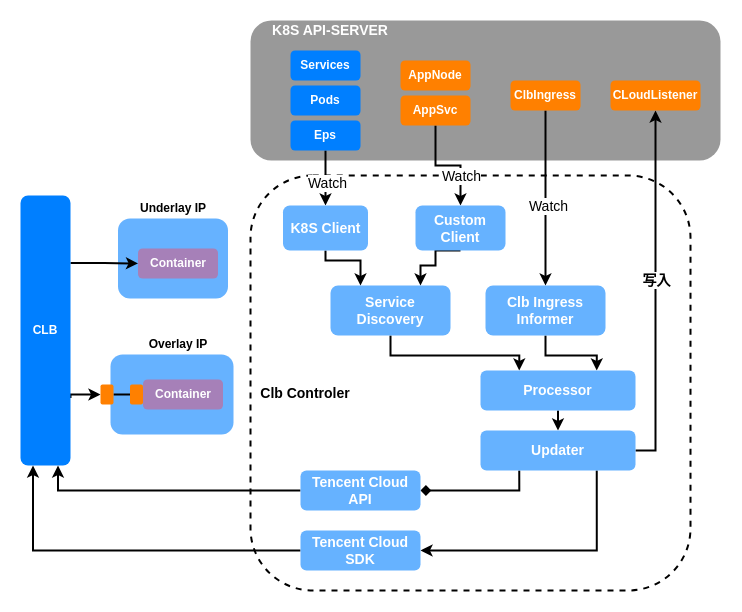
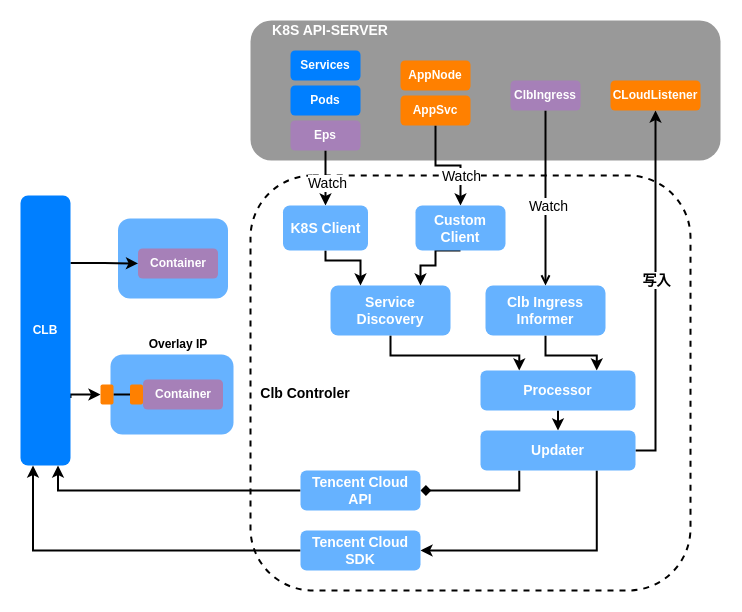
(546, 96) -> (546, 96)
(326, 136) -> (326, 136)
(173, 209) -> none
(546, 275) -> (546, 276)
